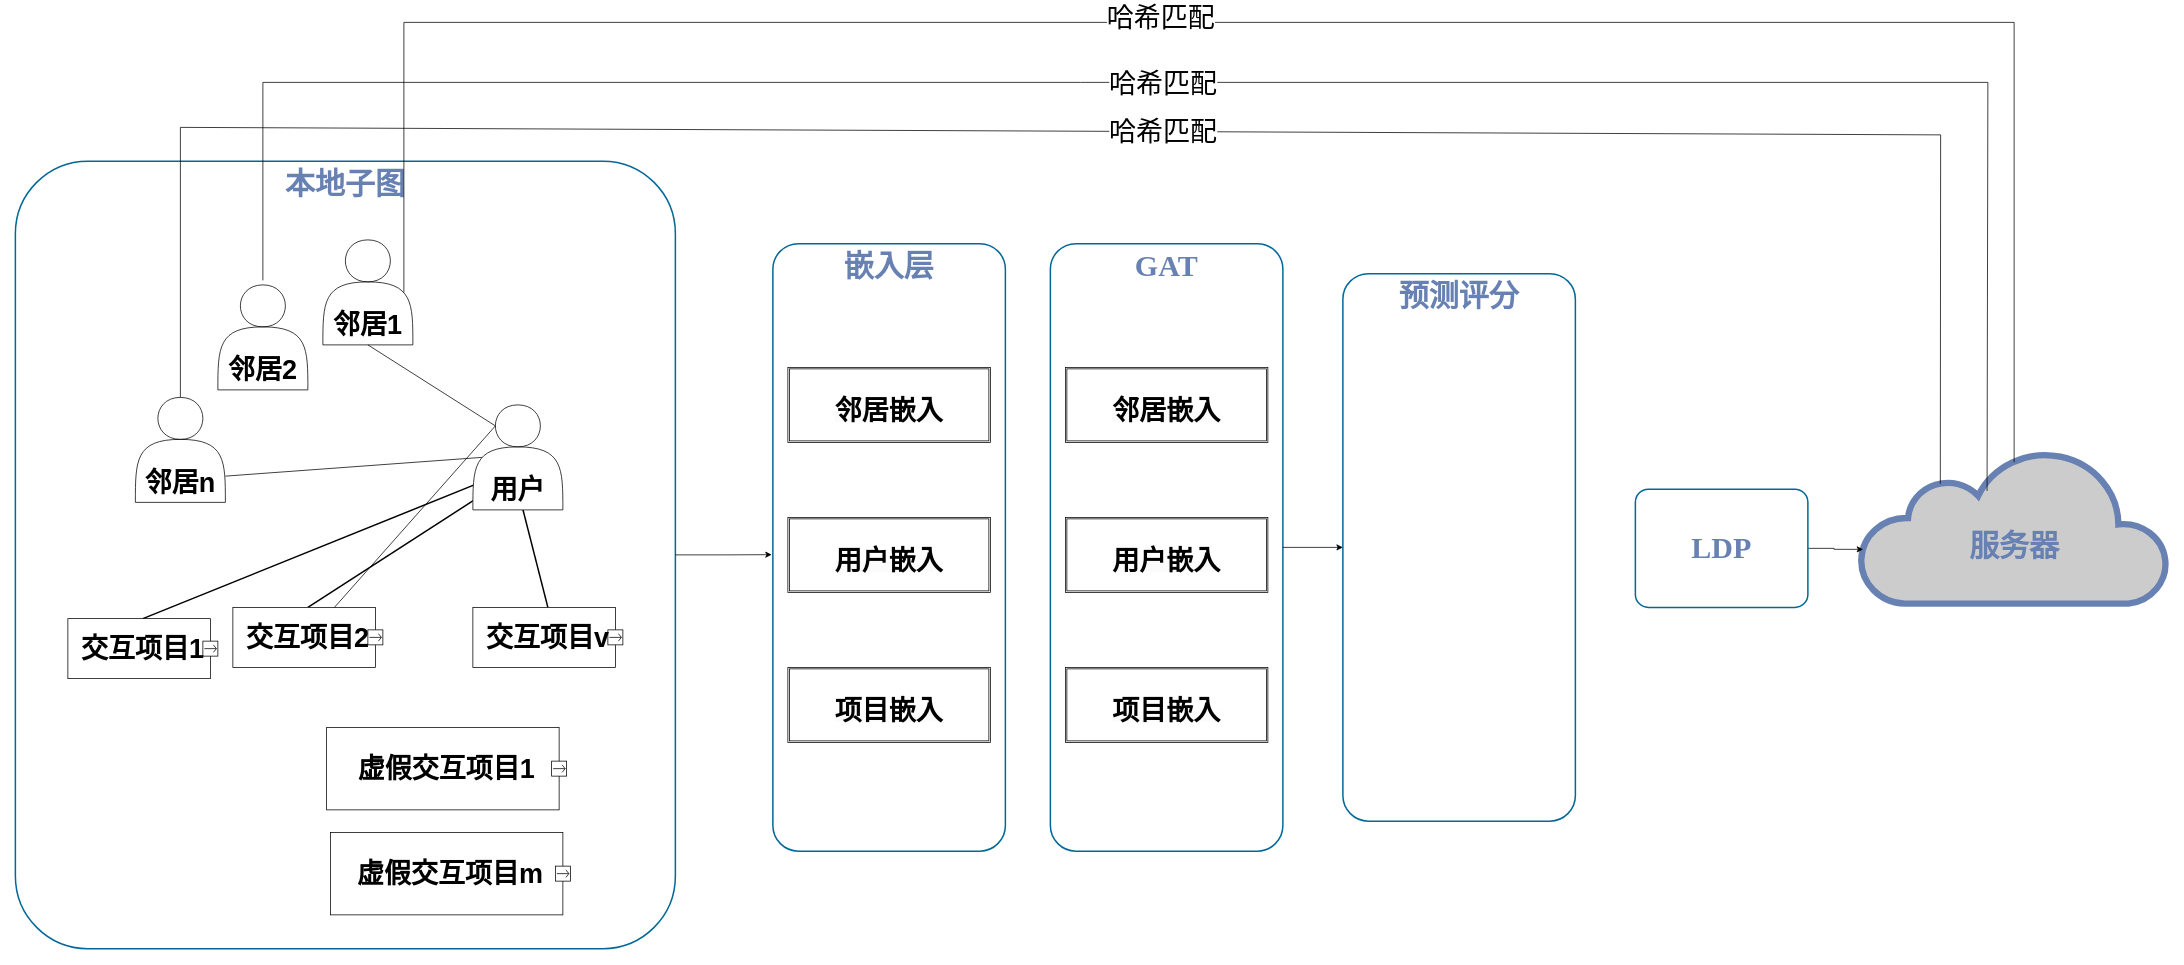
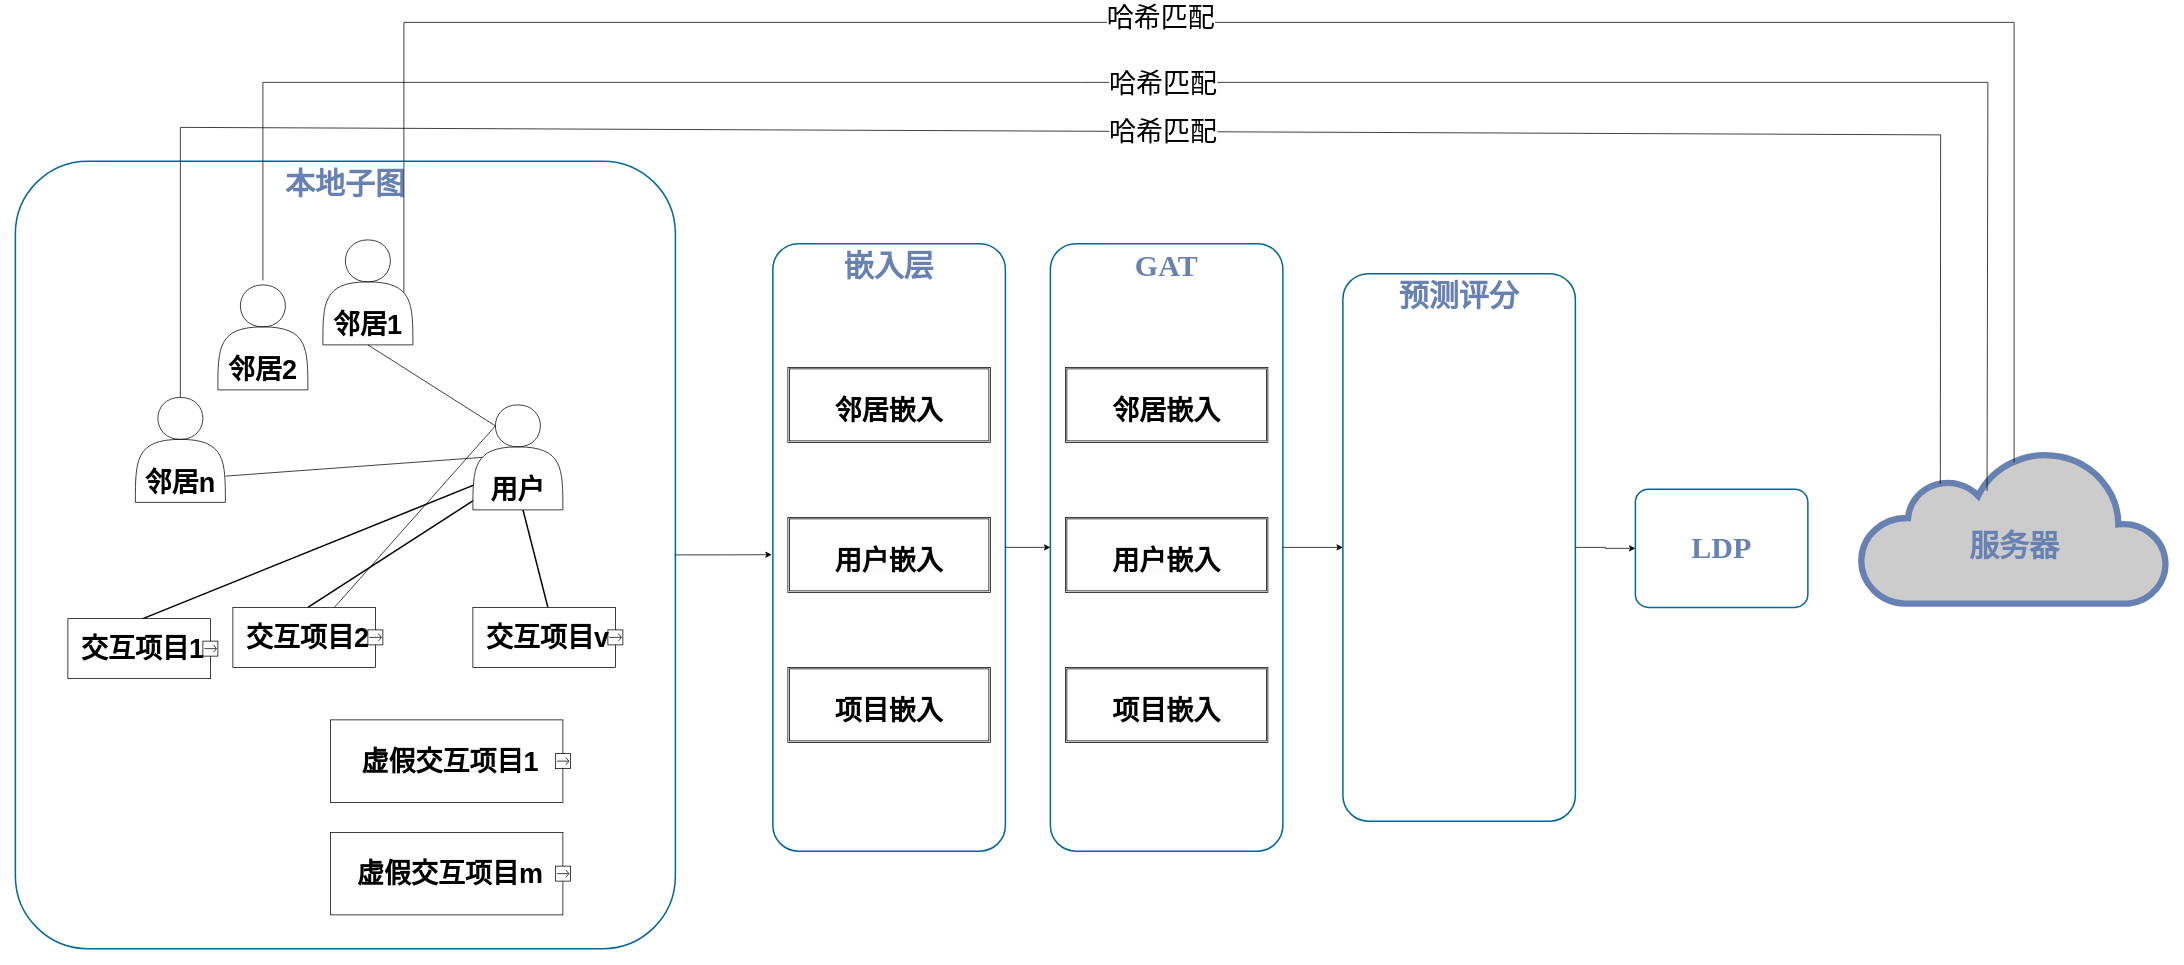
none -> (1025, 547)
none -> (1603, 547)
(1833, 548) -> none
(447, 768) -> (450, 761)
